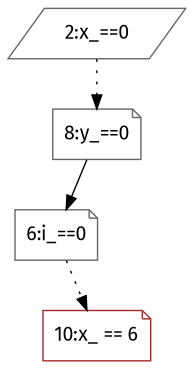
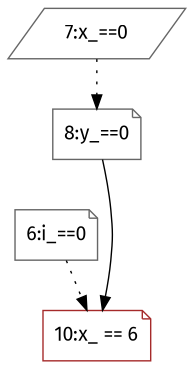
(97, 34) -> (97, 34)
(79, 178) -> (112, 228)
